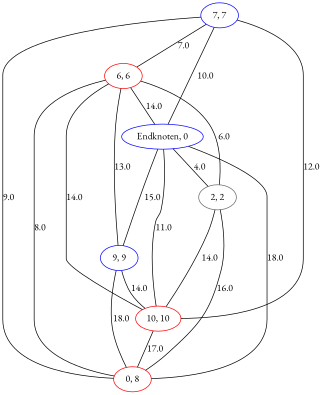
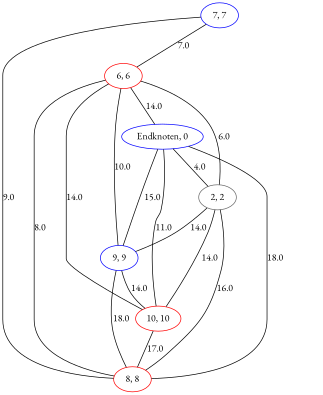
(191, 76) -> none
(123, 167) -> (123, 167)
(303, 196) -> none
none -> (174, 234)
(132, 379) -> (132, 379)
